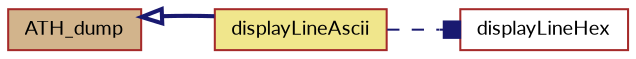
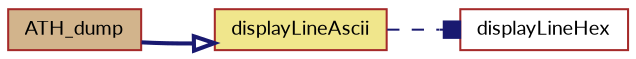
(188, 16) -> (168, 43)
